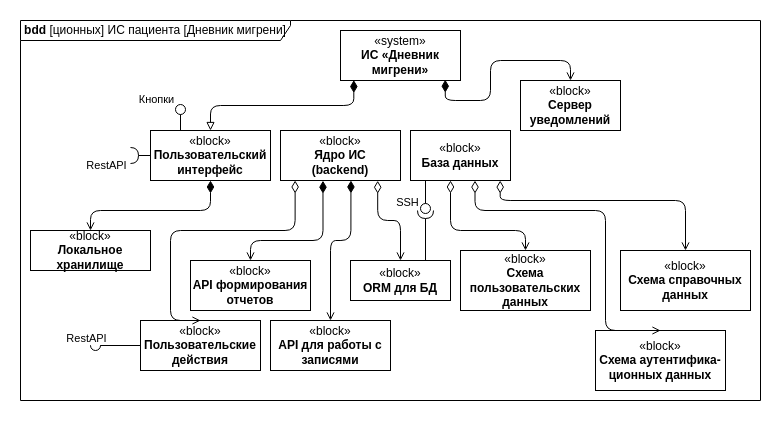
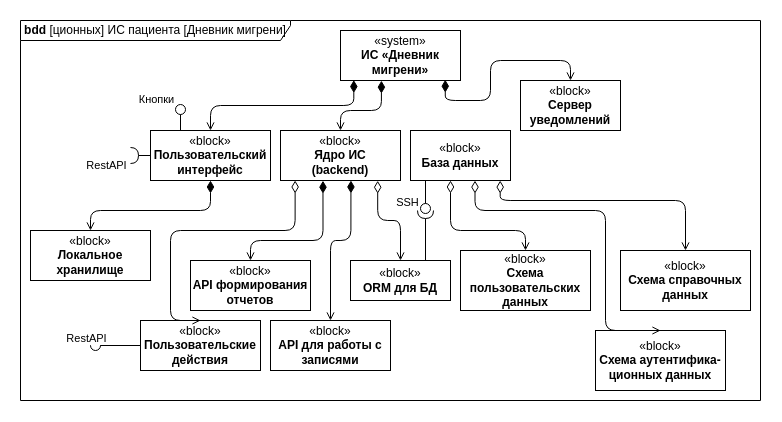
none -> (361, 111)
(211, 121) -> (211, 124)
(91, 251) -> (91, 256)
